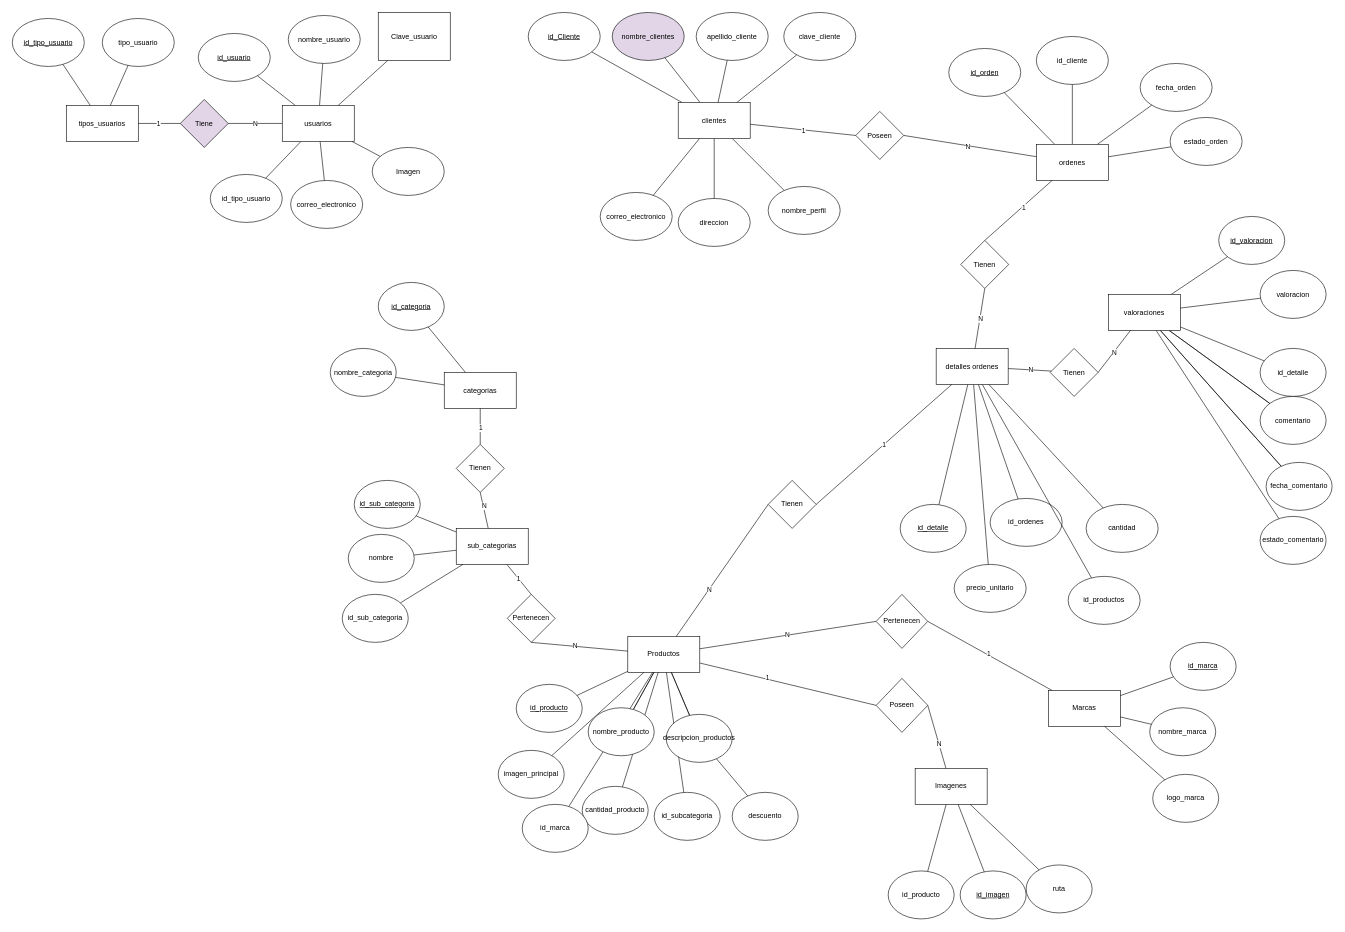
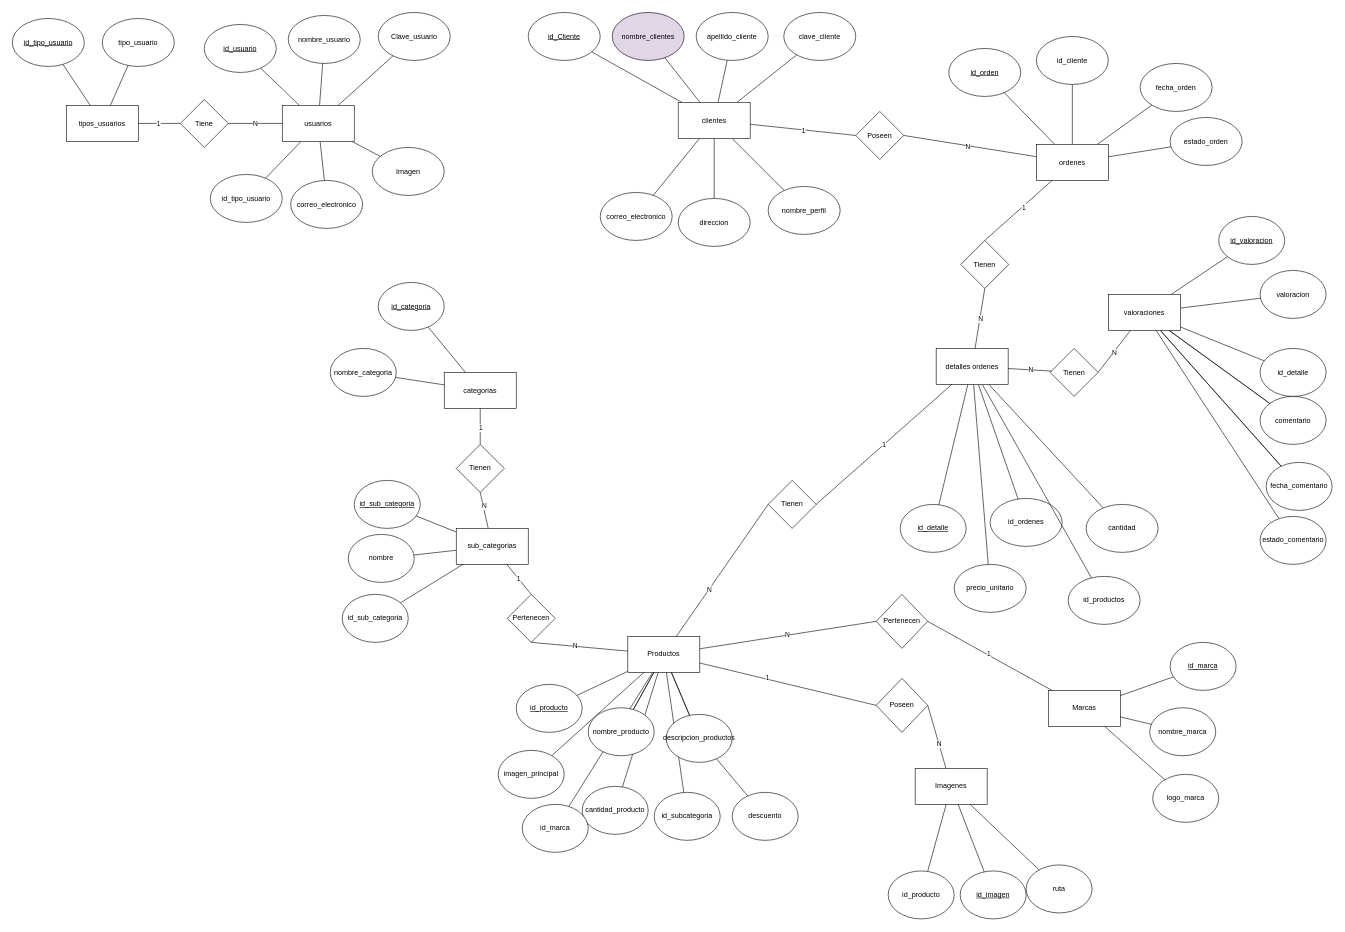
(414, 36) -> (414, 36)
(234, 57) -> (240, 48)
(204, 123) -> (204, 123)
